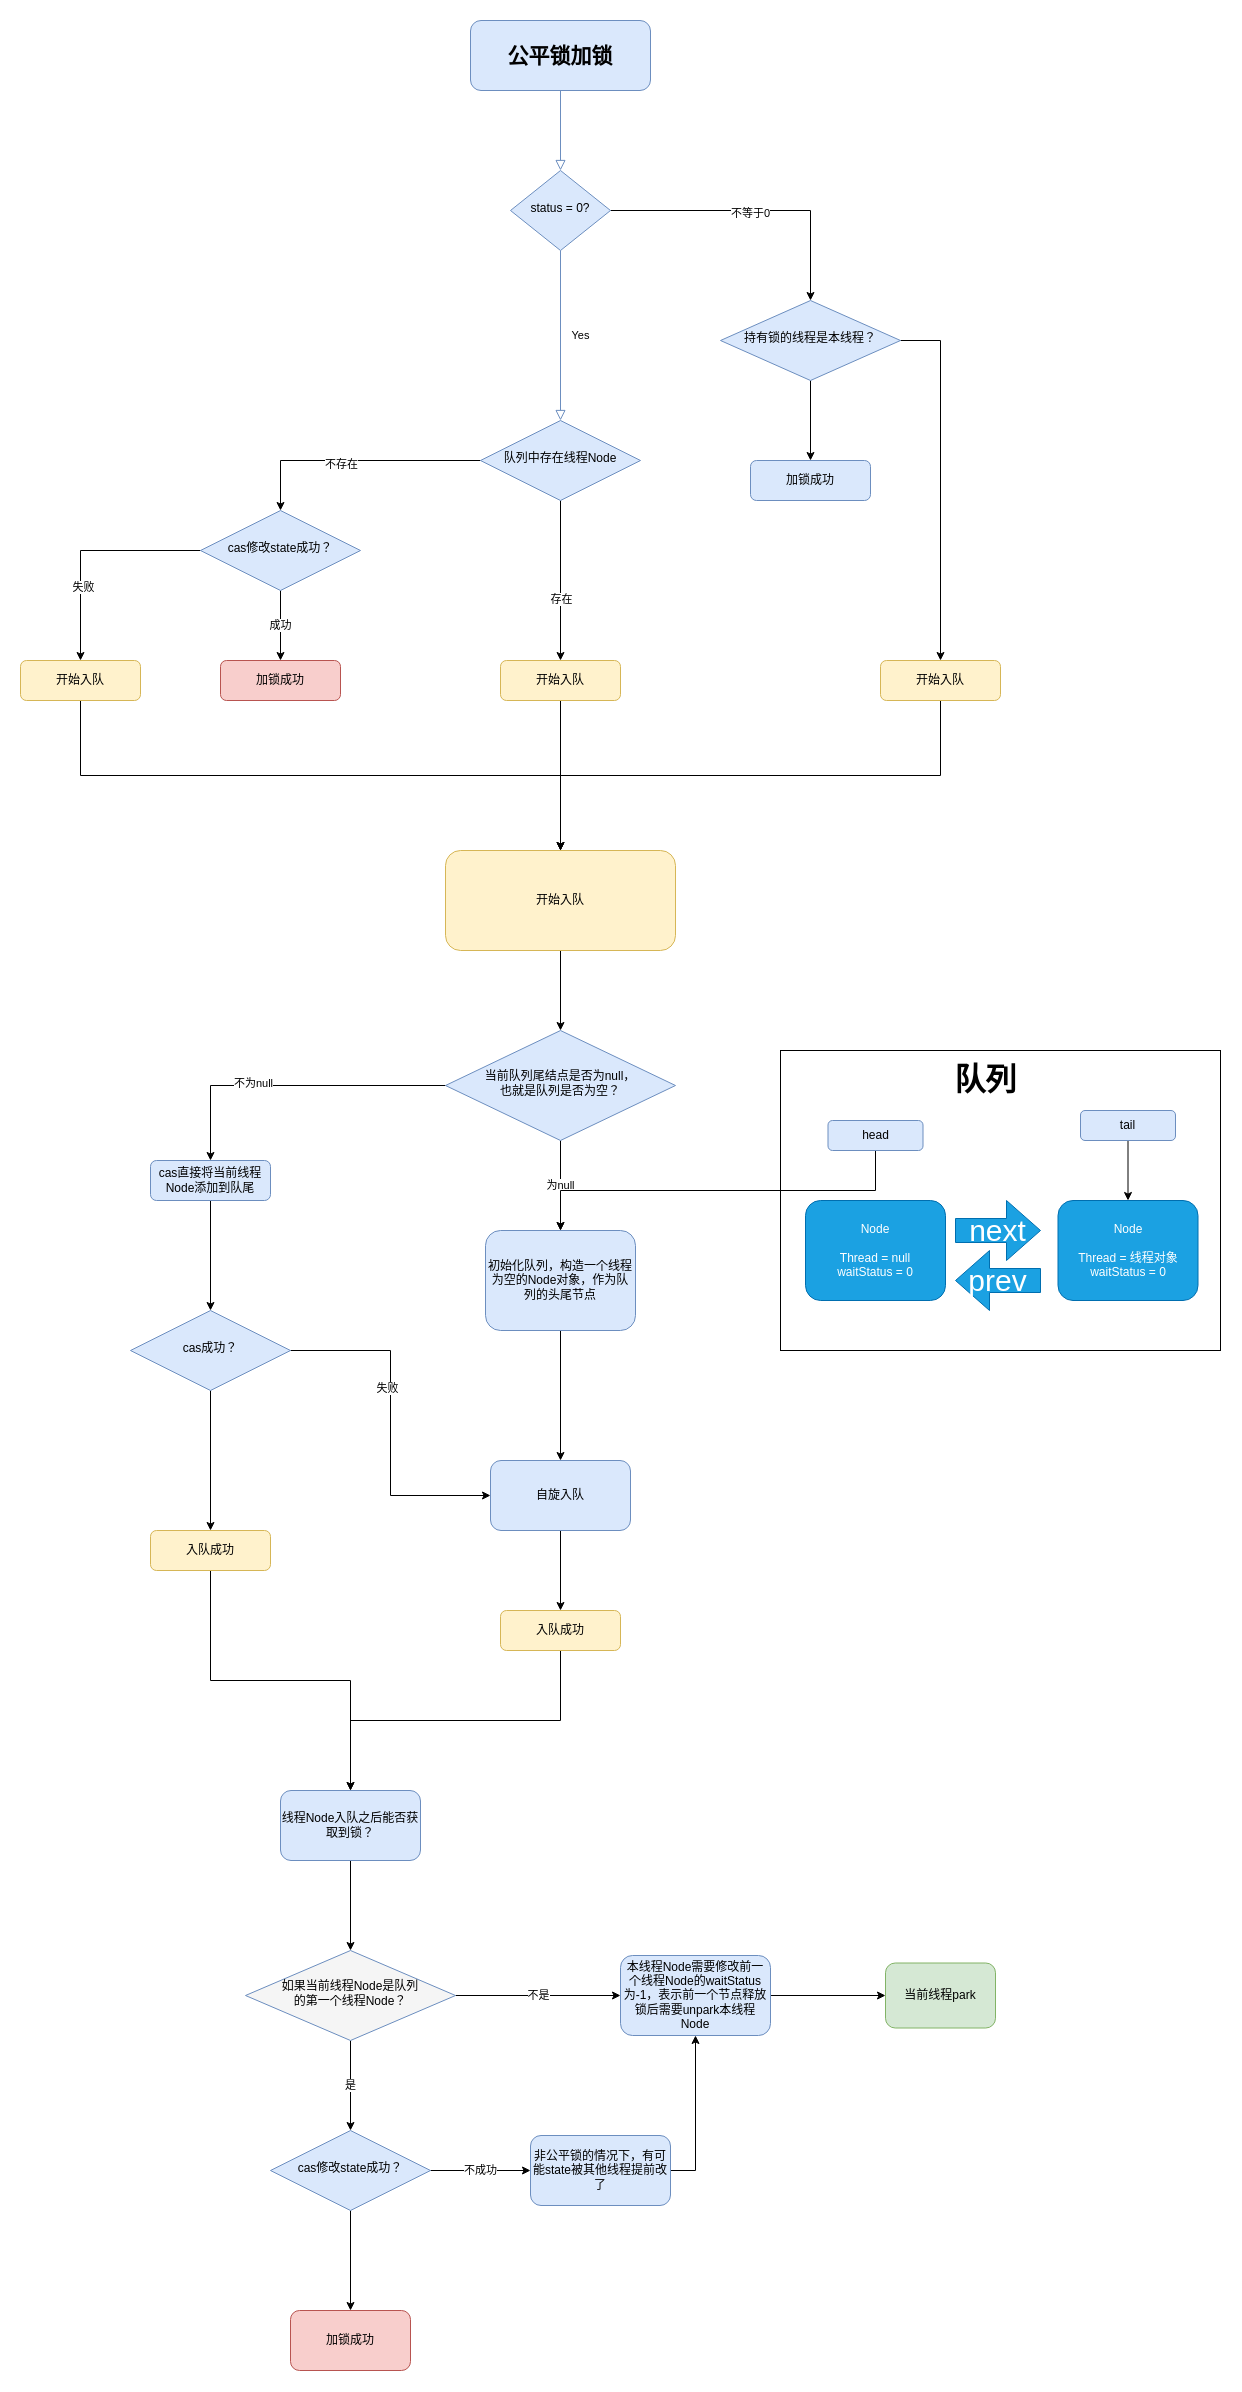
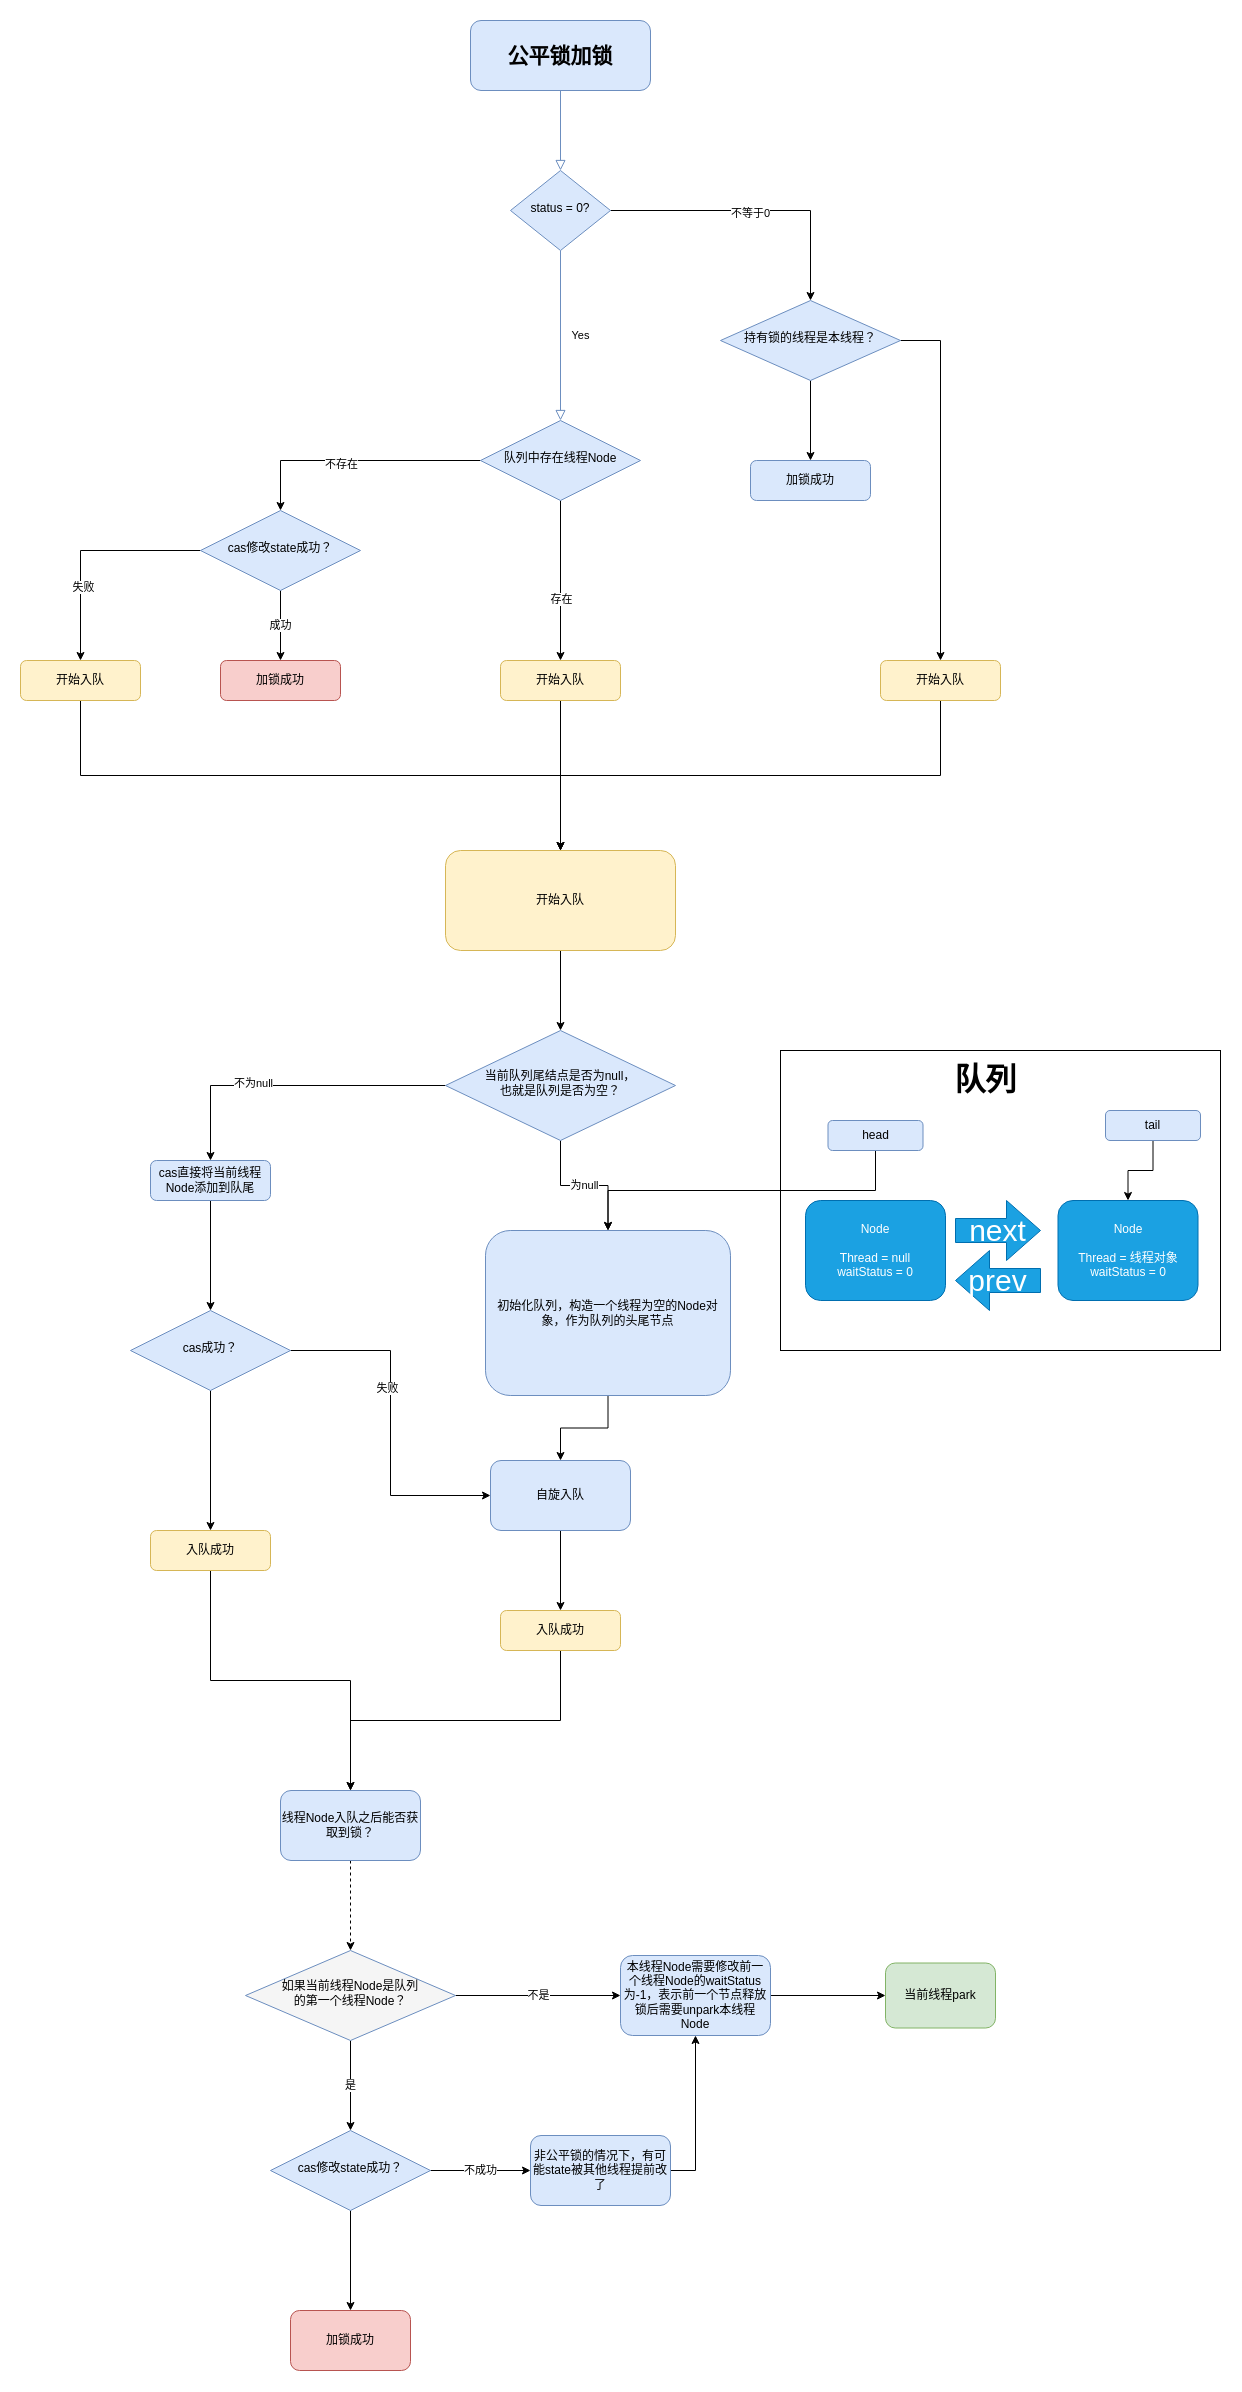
(1128, 1126) -> (1153, 1126)
(561, 1281) -> (608, 1313)
(351, 1903) -> (351, 1903)
